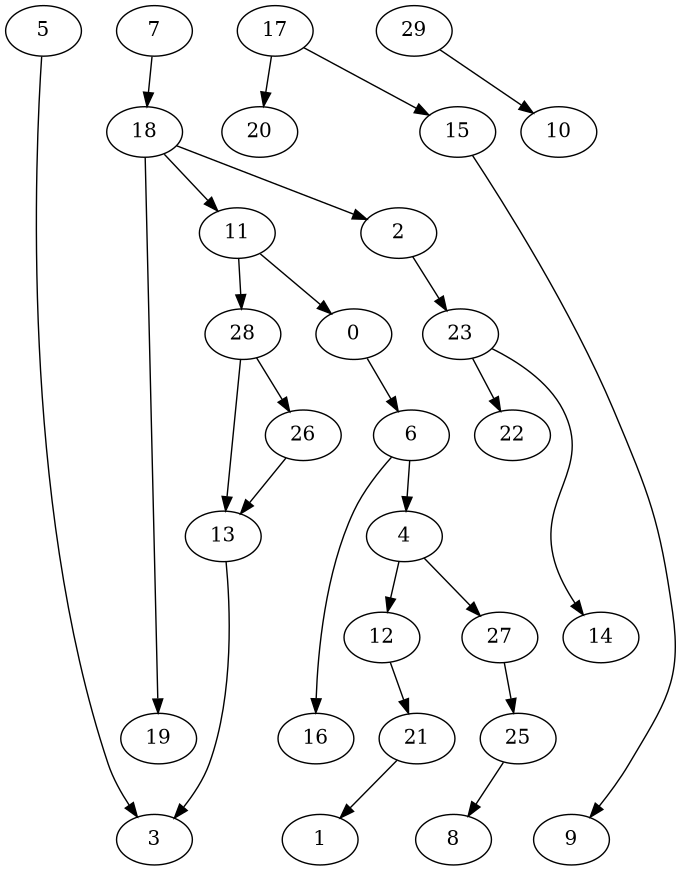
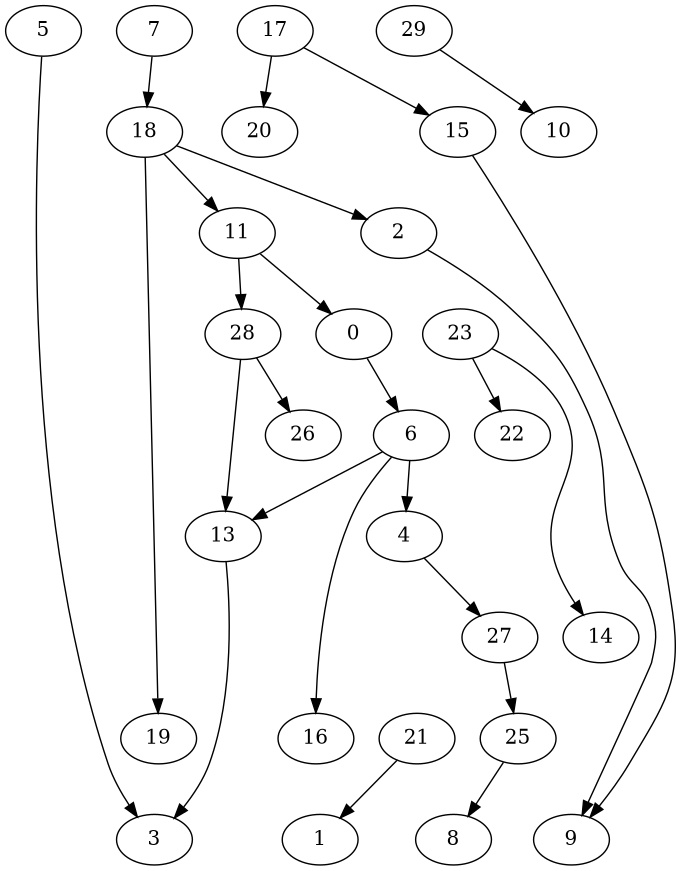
(426, 278) -> (605, 503)
(268, 480) -> (324, 482)
(382, 637) -> none
